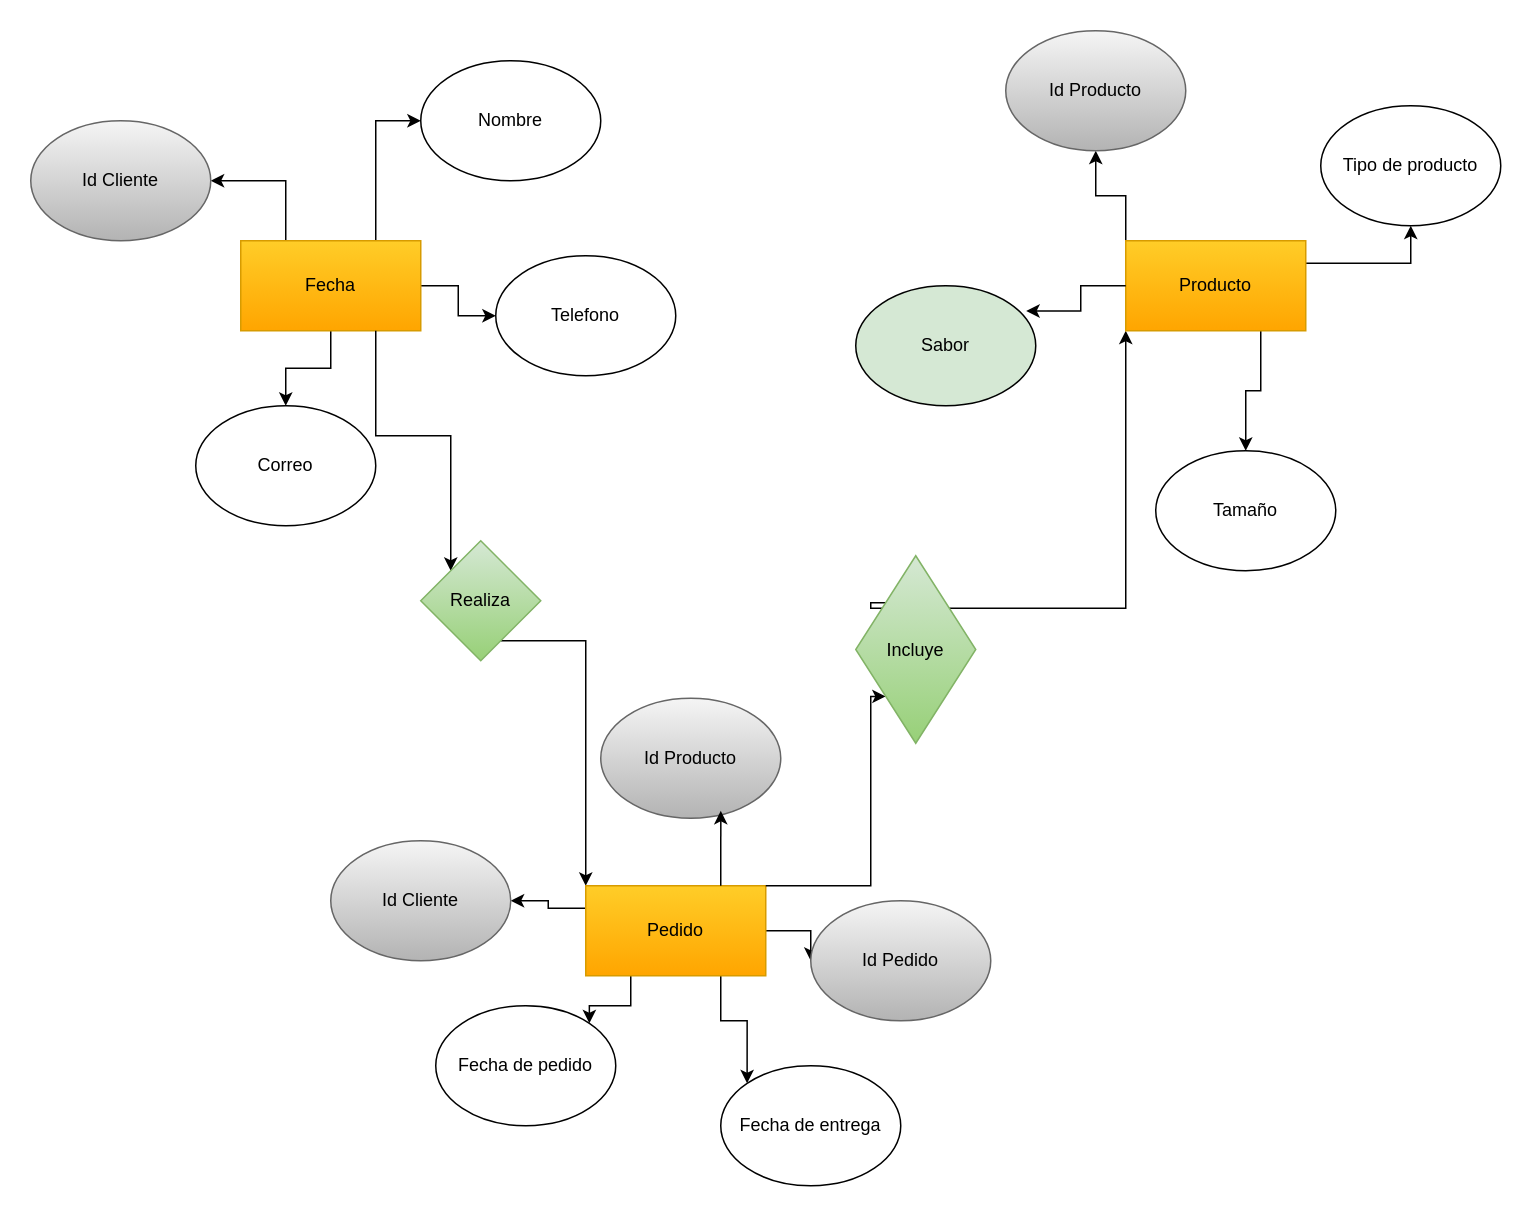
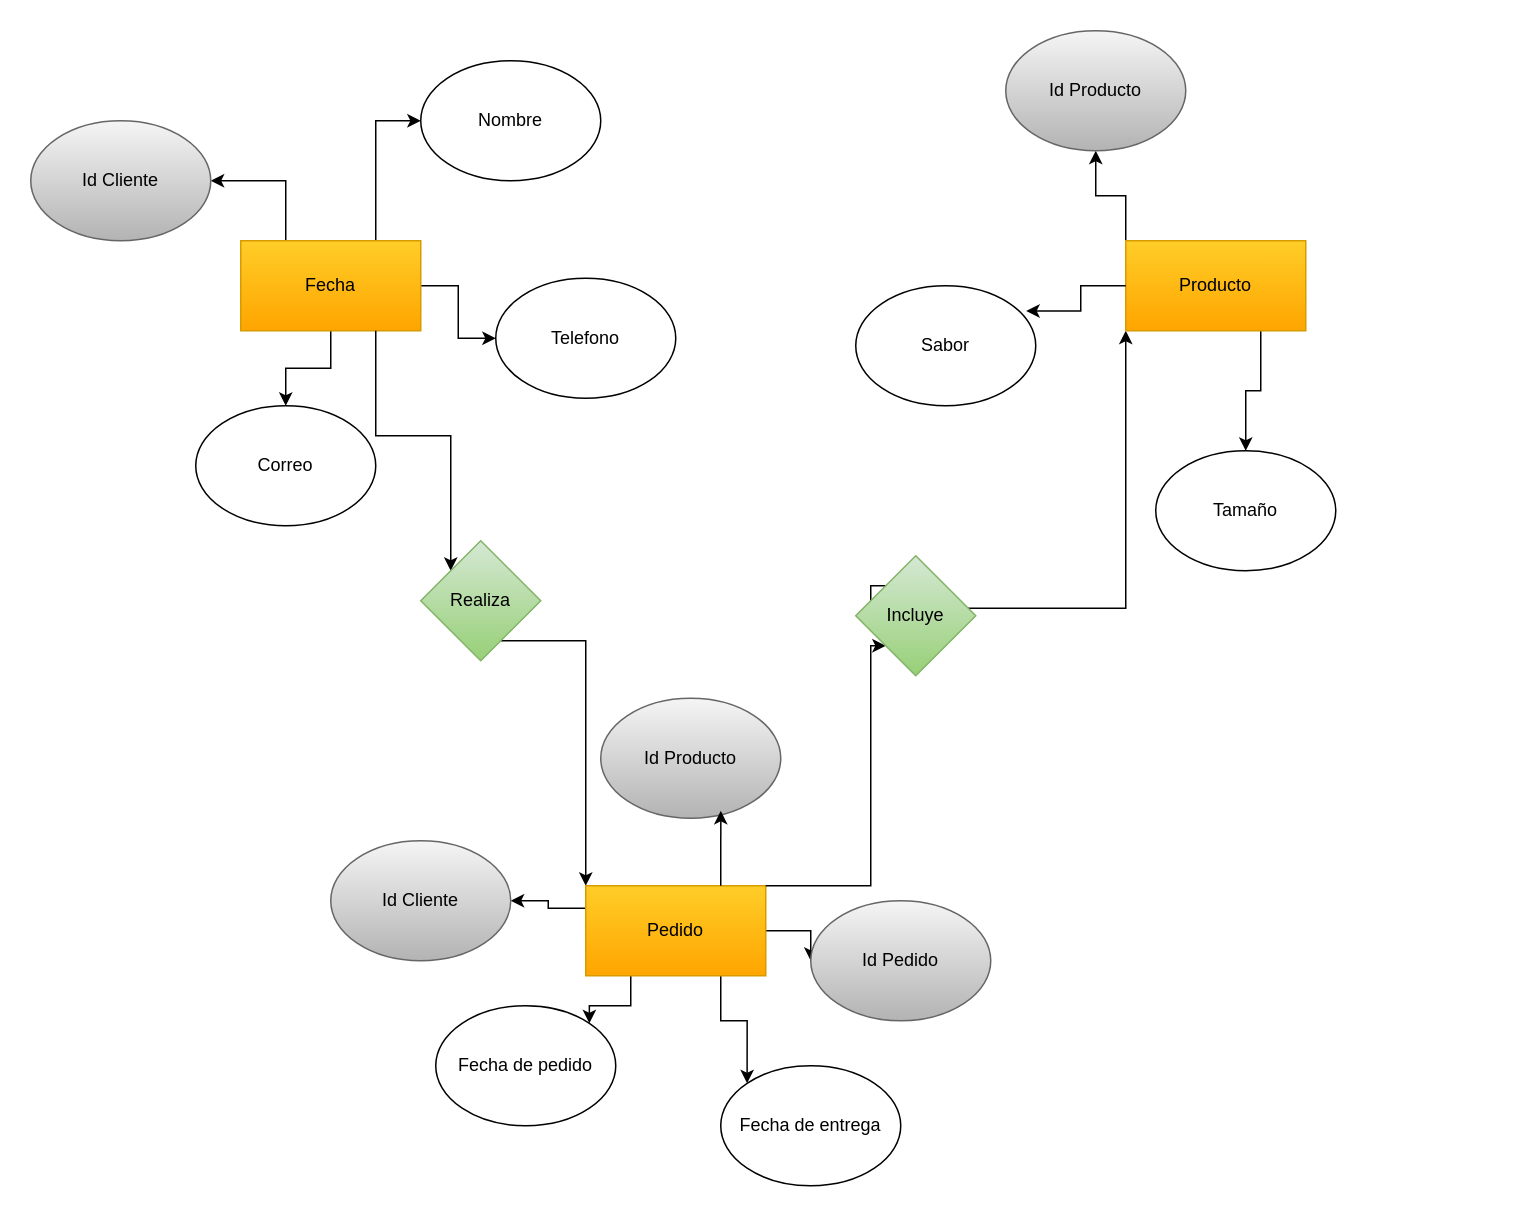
(1411, 166) -> none
(1372, 263) -> none
(586, 316) -> (586, 338)
(946, 346) -> (946, 346)
(916, 650) -> (916, 616)
